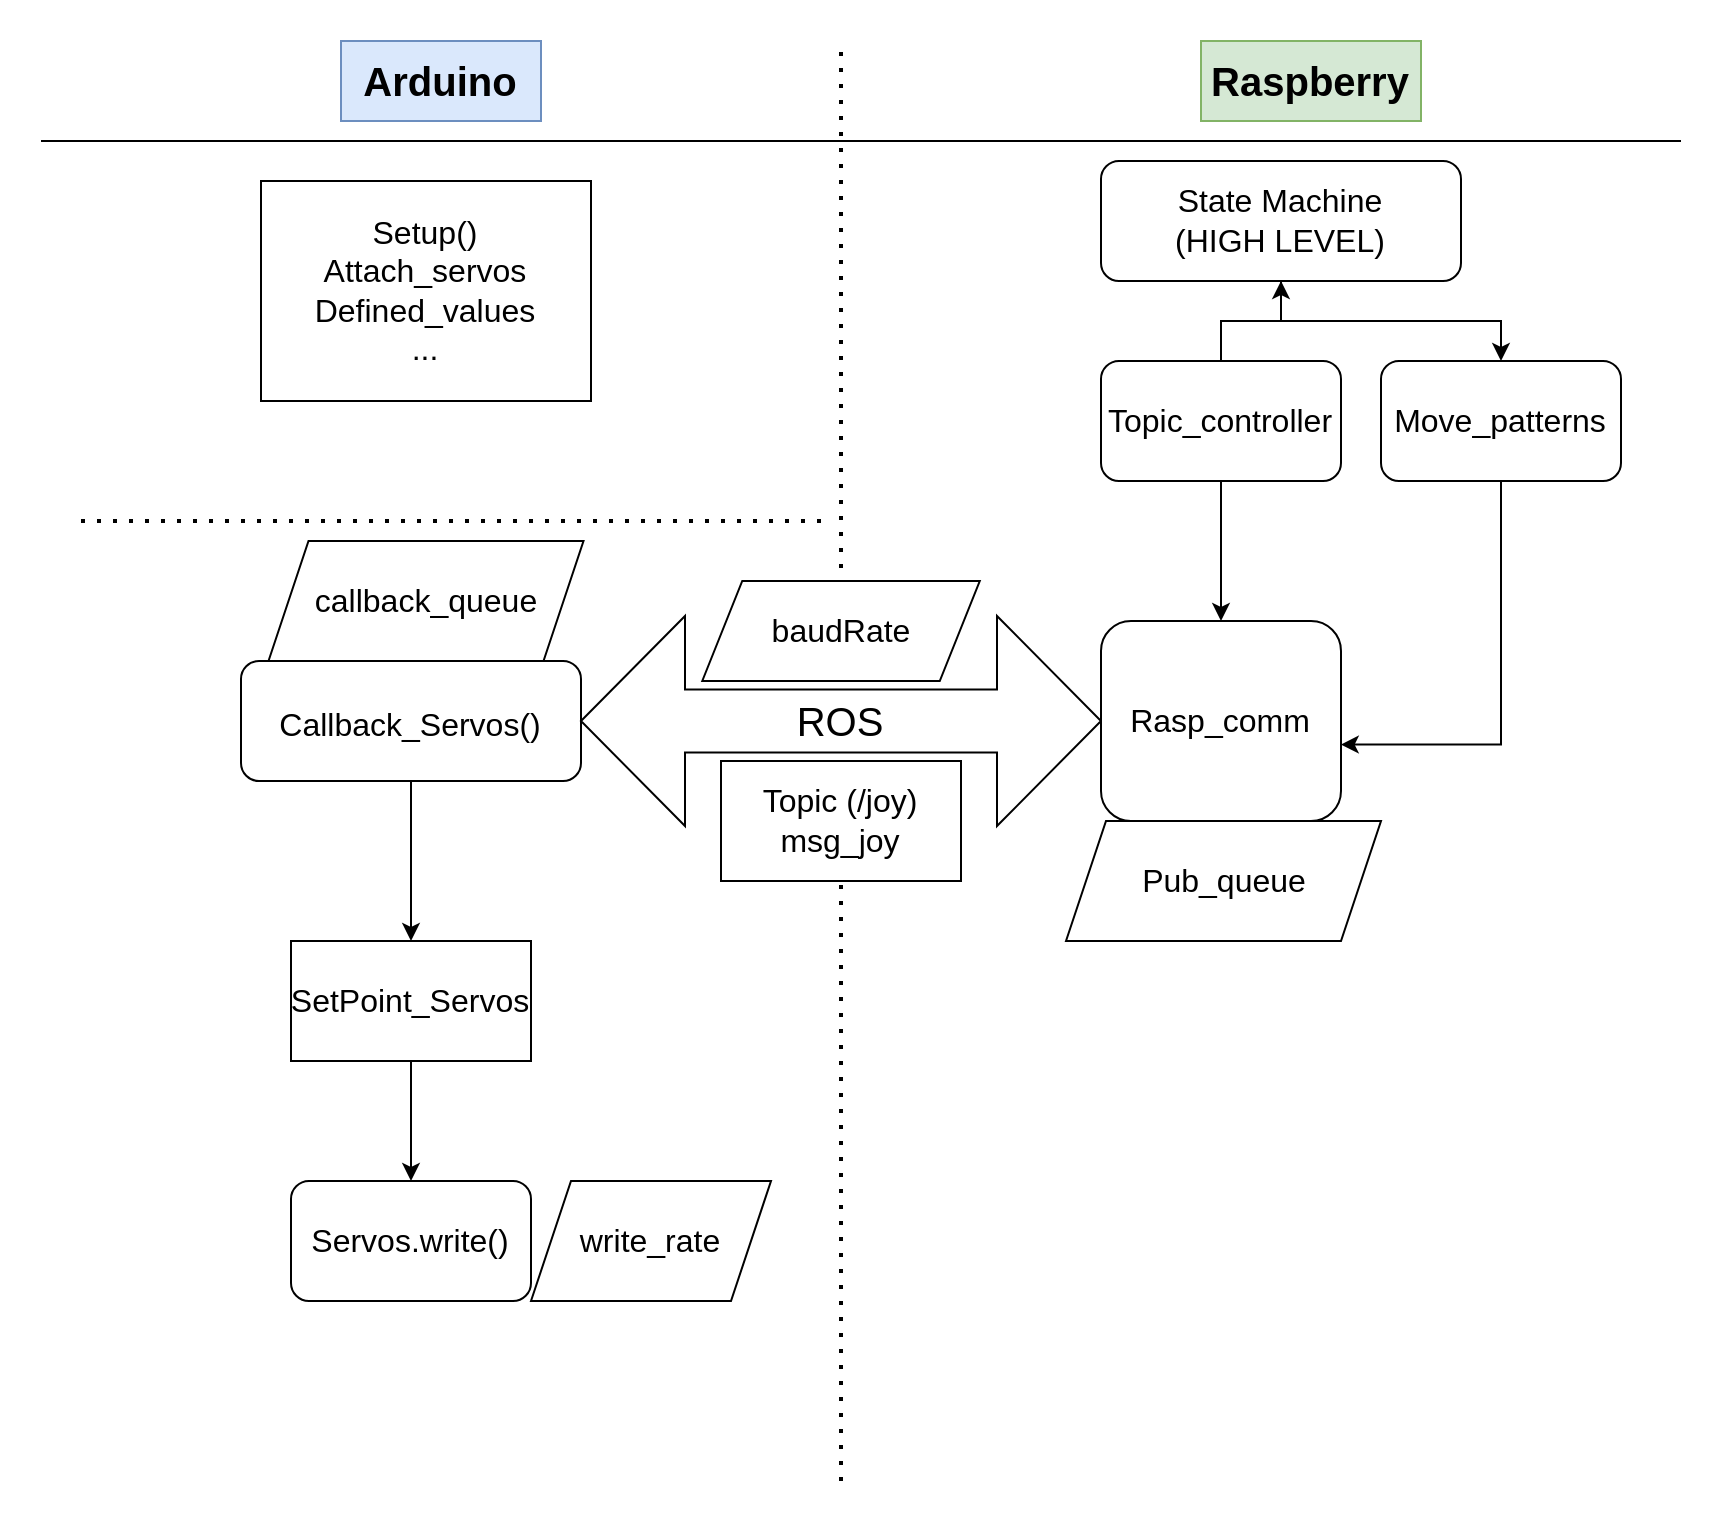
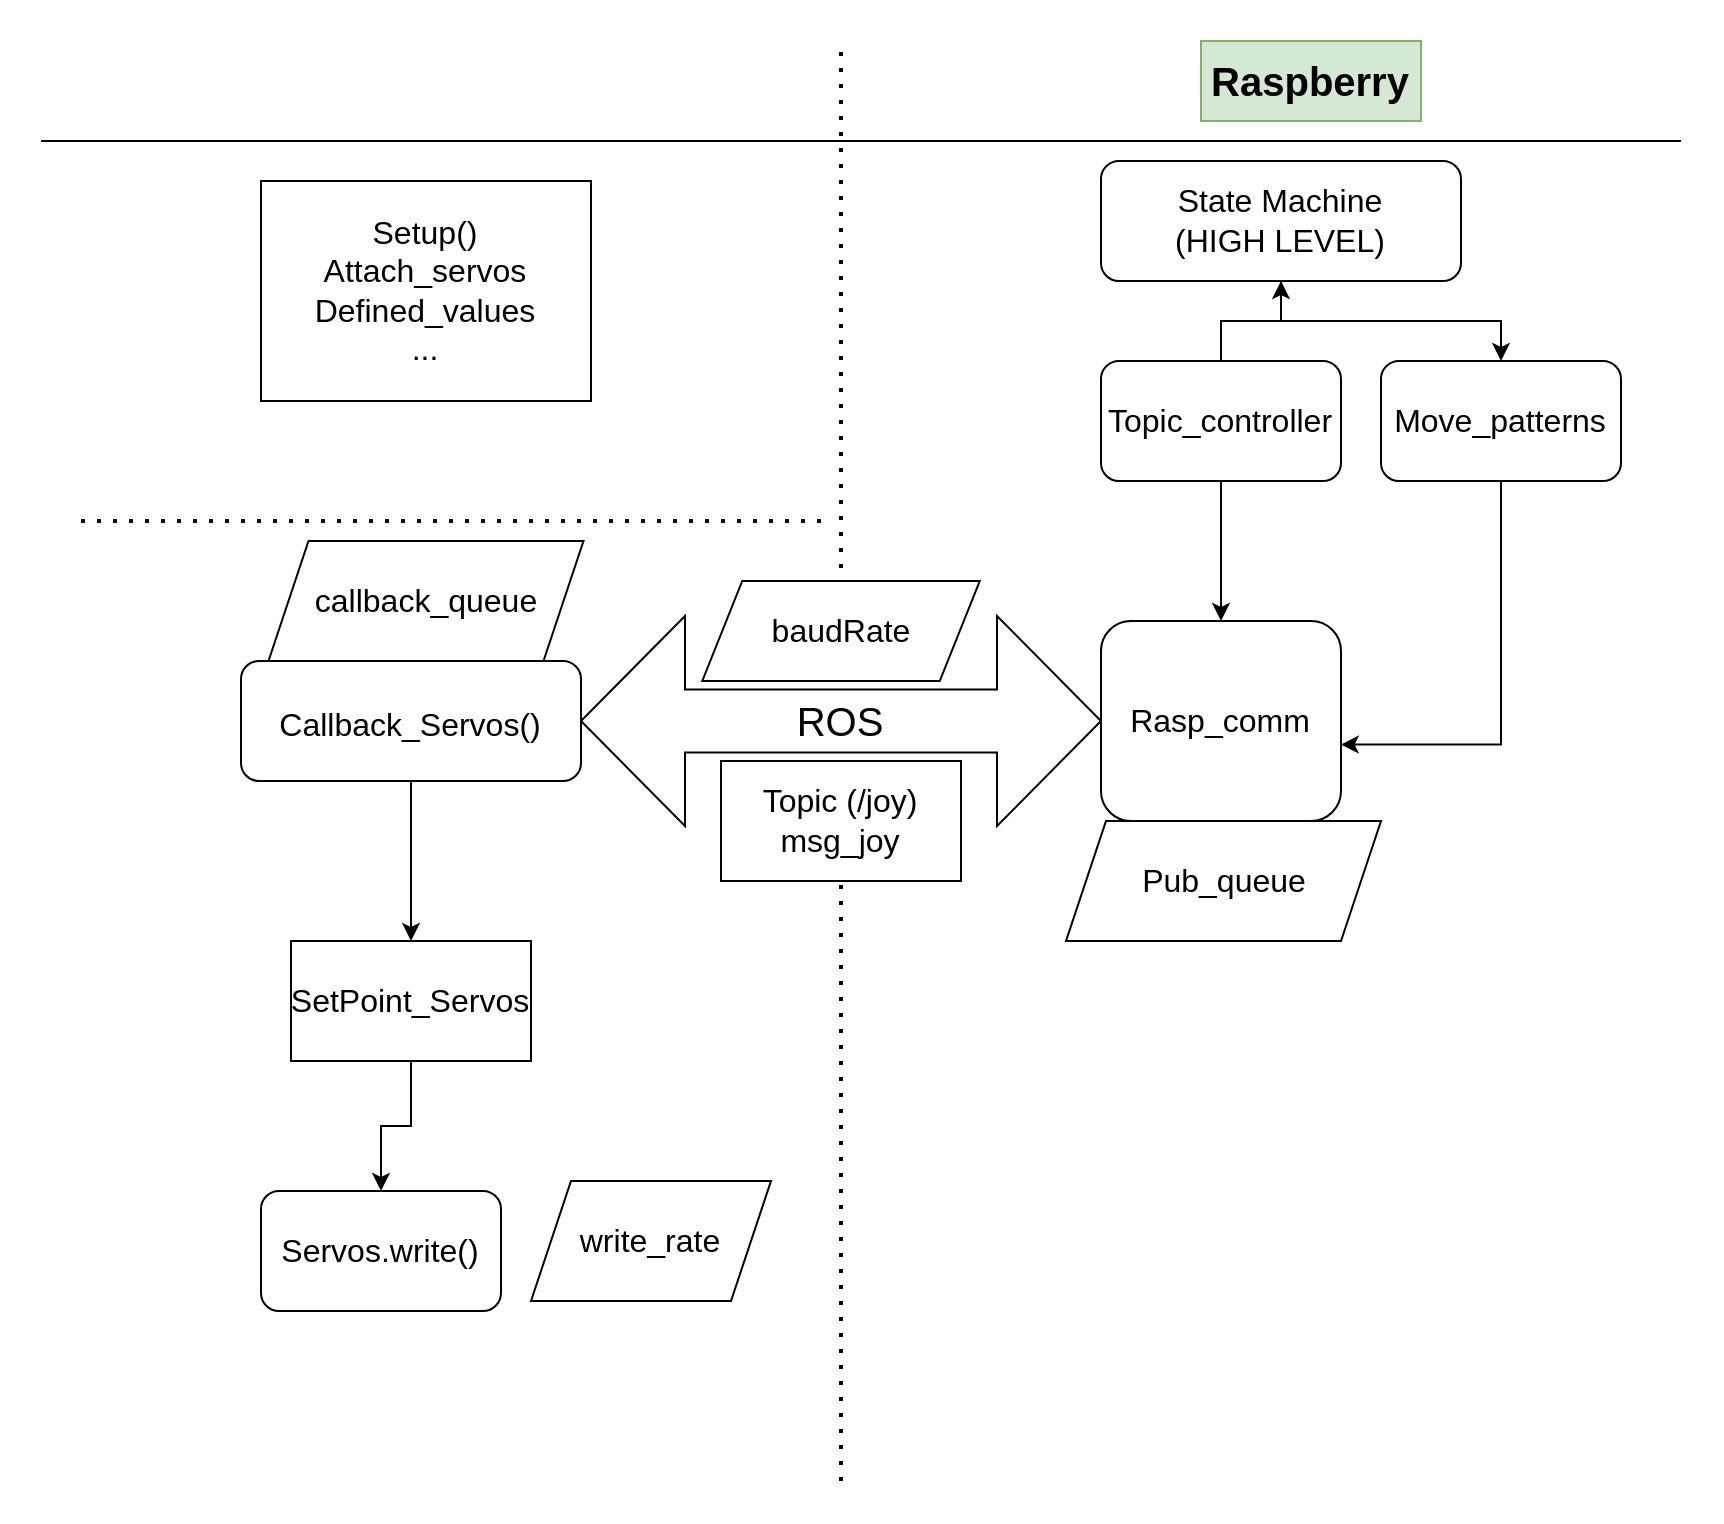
(441, 81) -> none
(411, 1241) -> (381, 1251)
